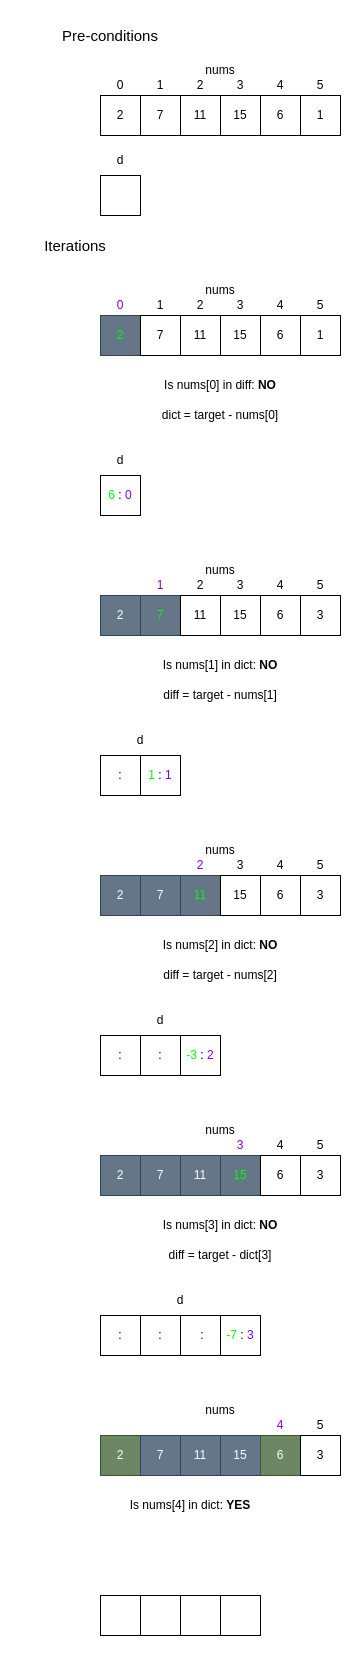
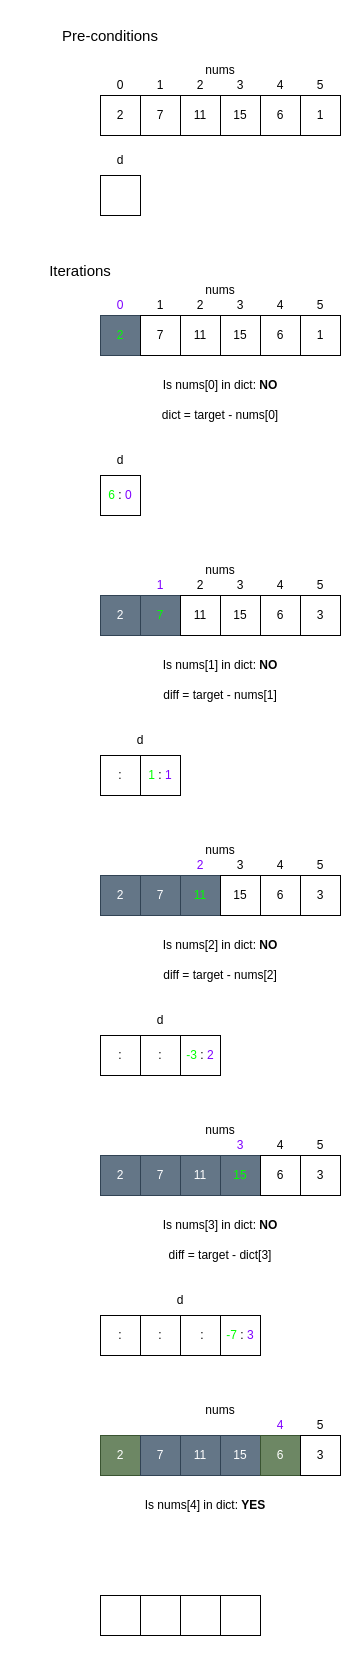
(76, 246) -> (81, 271)
(221, 386) -> (221, 386)
(191, 1506) -> (206, 1506)
